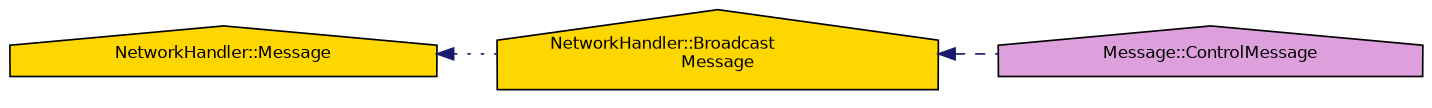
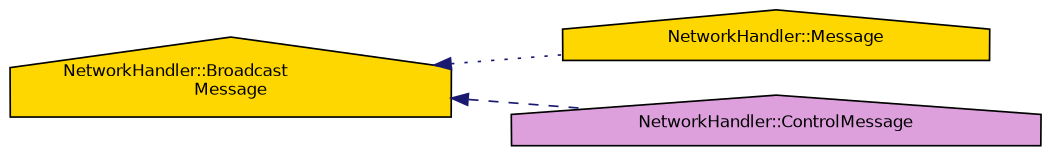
(475, 54) -> (507, 59)
(1211, 54) -> (776, 123)
